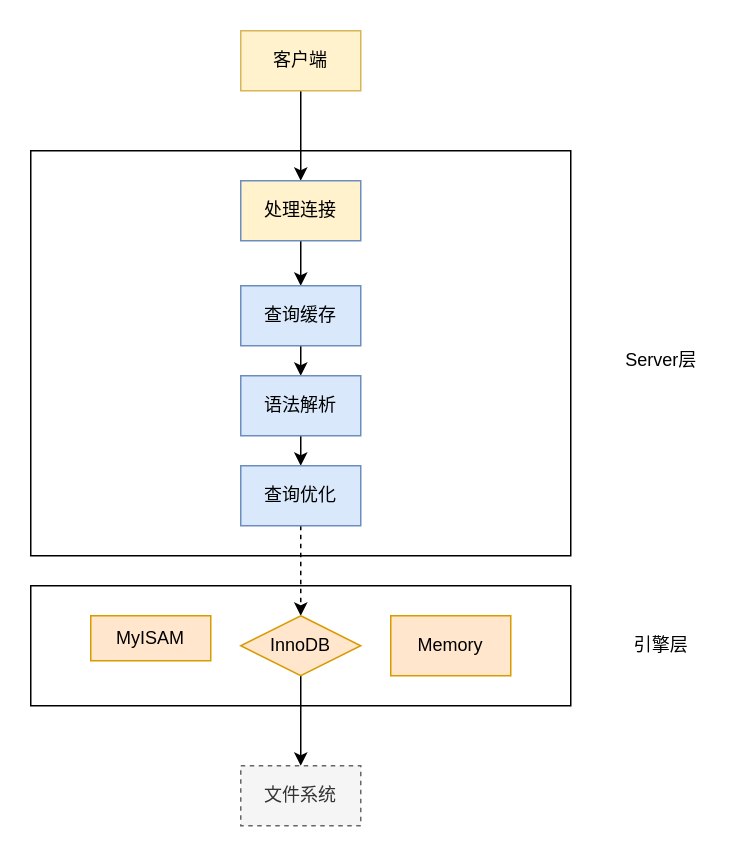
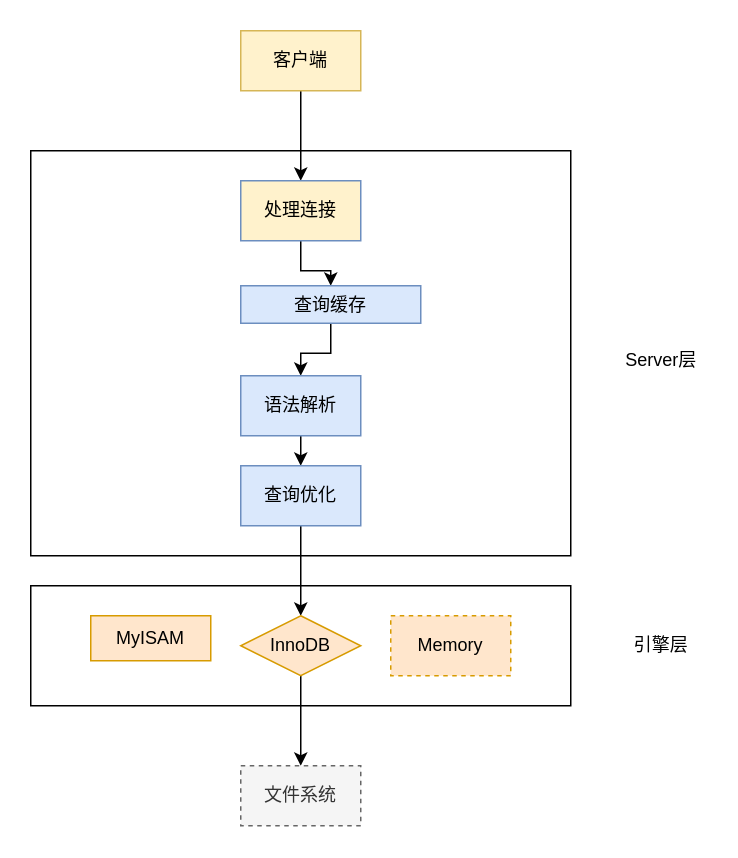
(301, 316) -> (331, 305)
(301, 567) -> (301, 567)
(451, 646) -> (451, 646)
